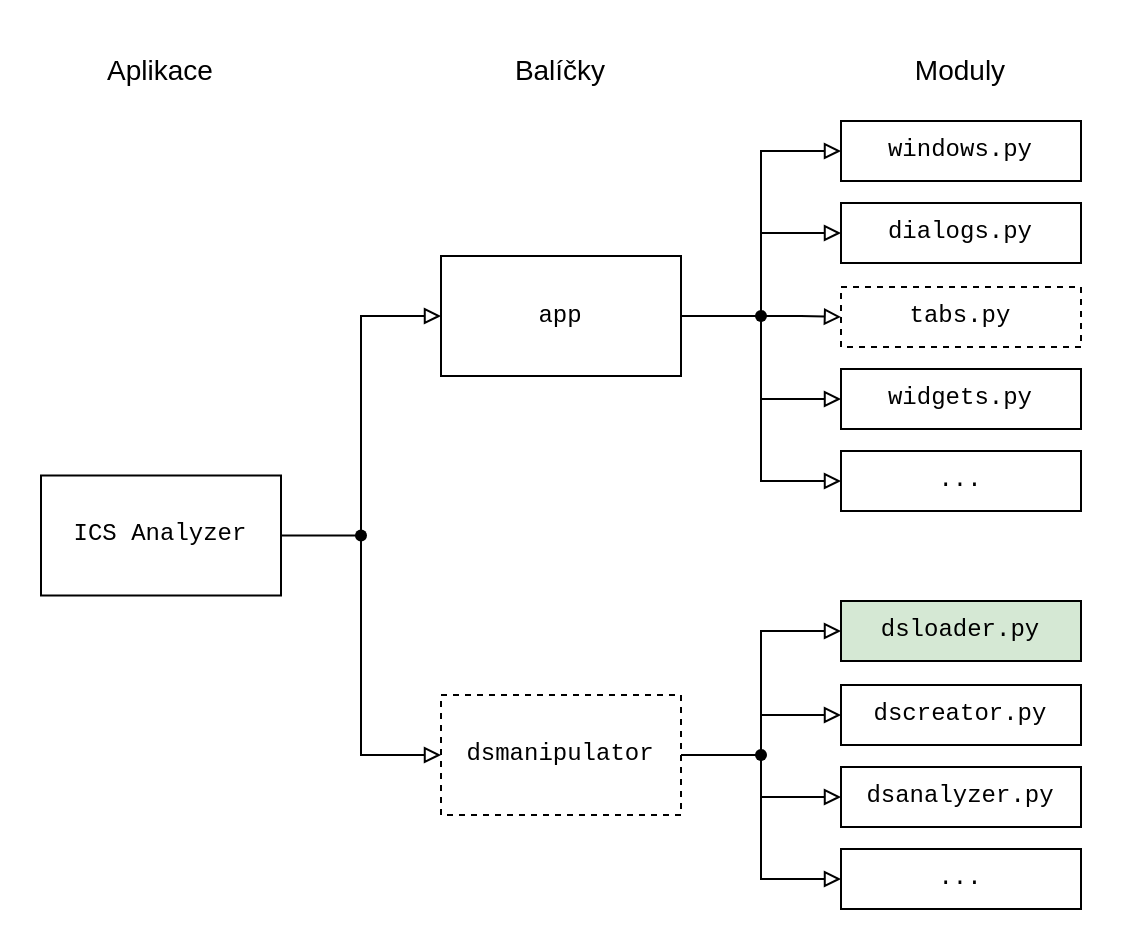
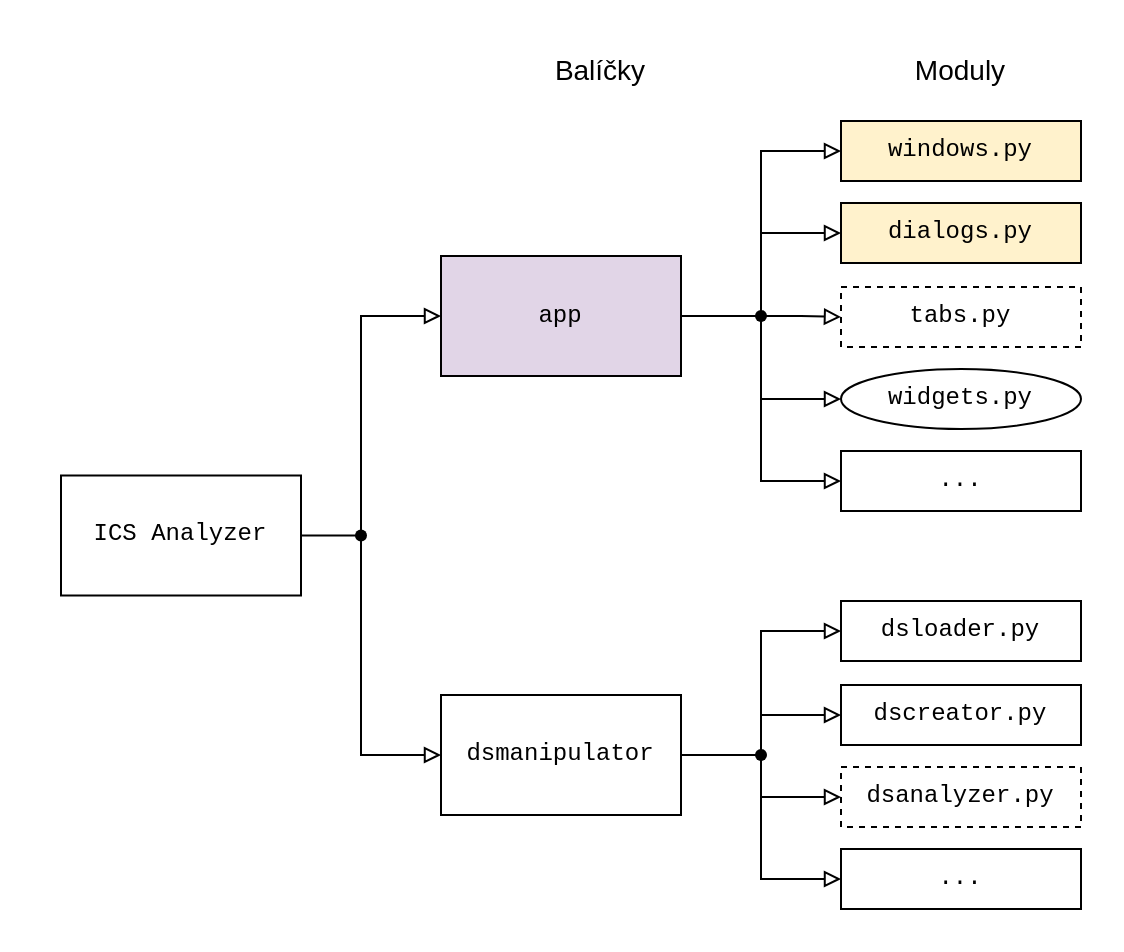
(161, 71) -> none
(561, 71) -> (601, 71)
(961, 151) -> (961, 151)
(961, 233) -> (961, 233)
(561, 316) -> (561, 316)
(961, 399) -> (961, 399)
(161, 536) -> (181, 536)
(961, 631) -> (961, 631)
(561, 755) -> (561, 755)
(961, 797) -> (961, 797)
